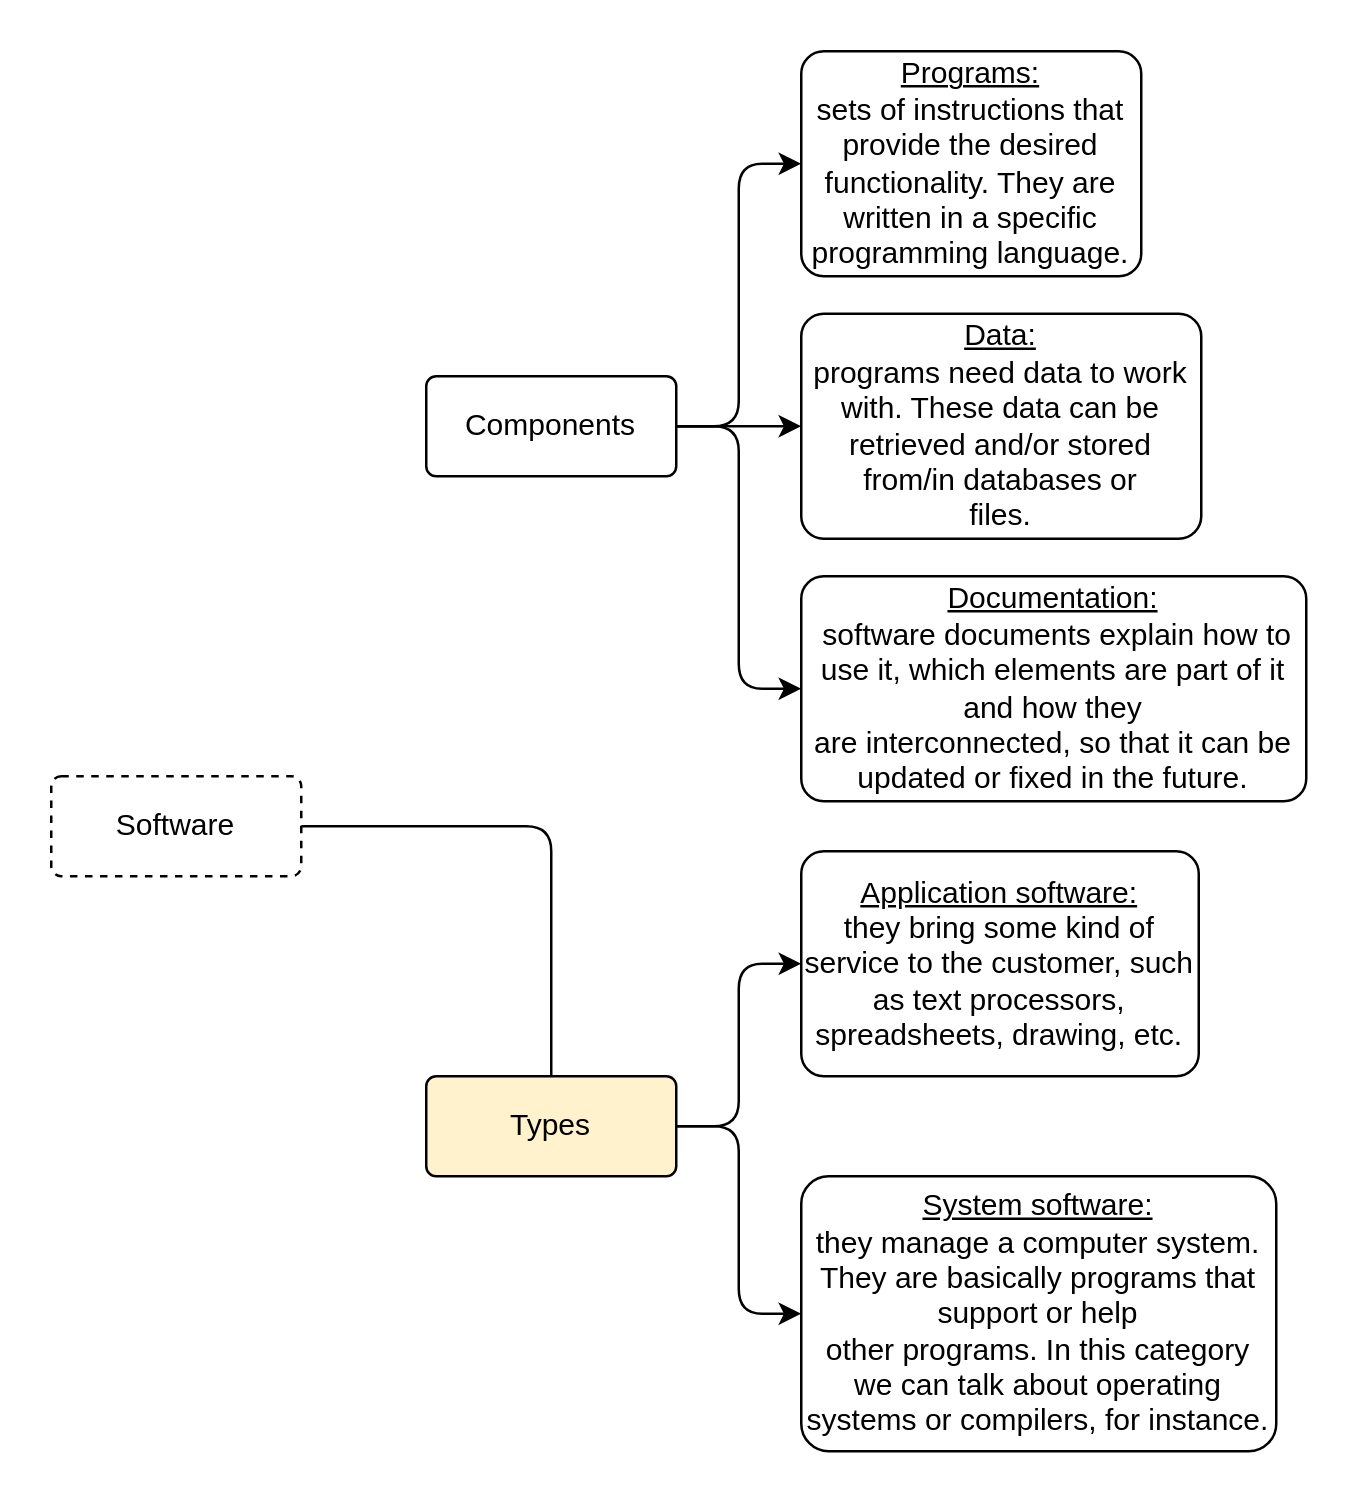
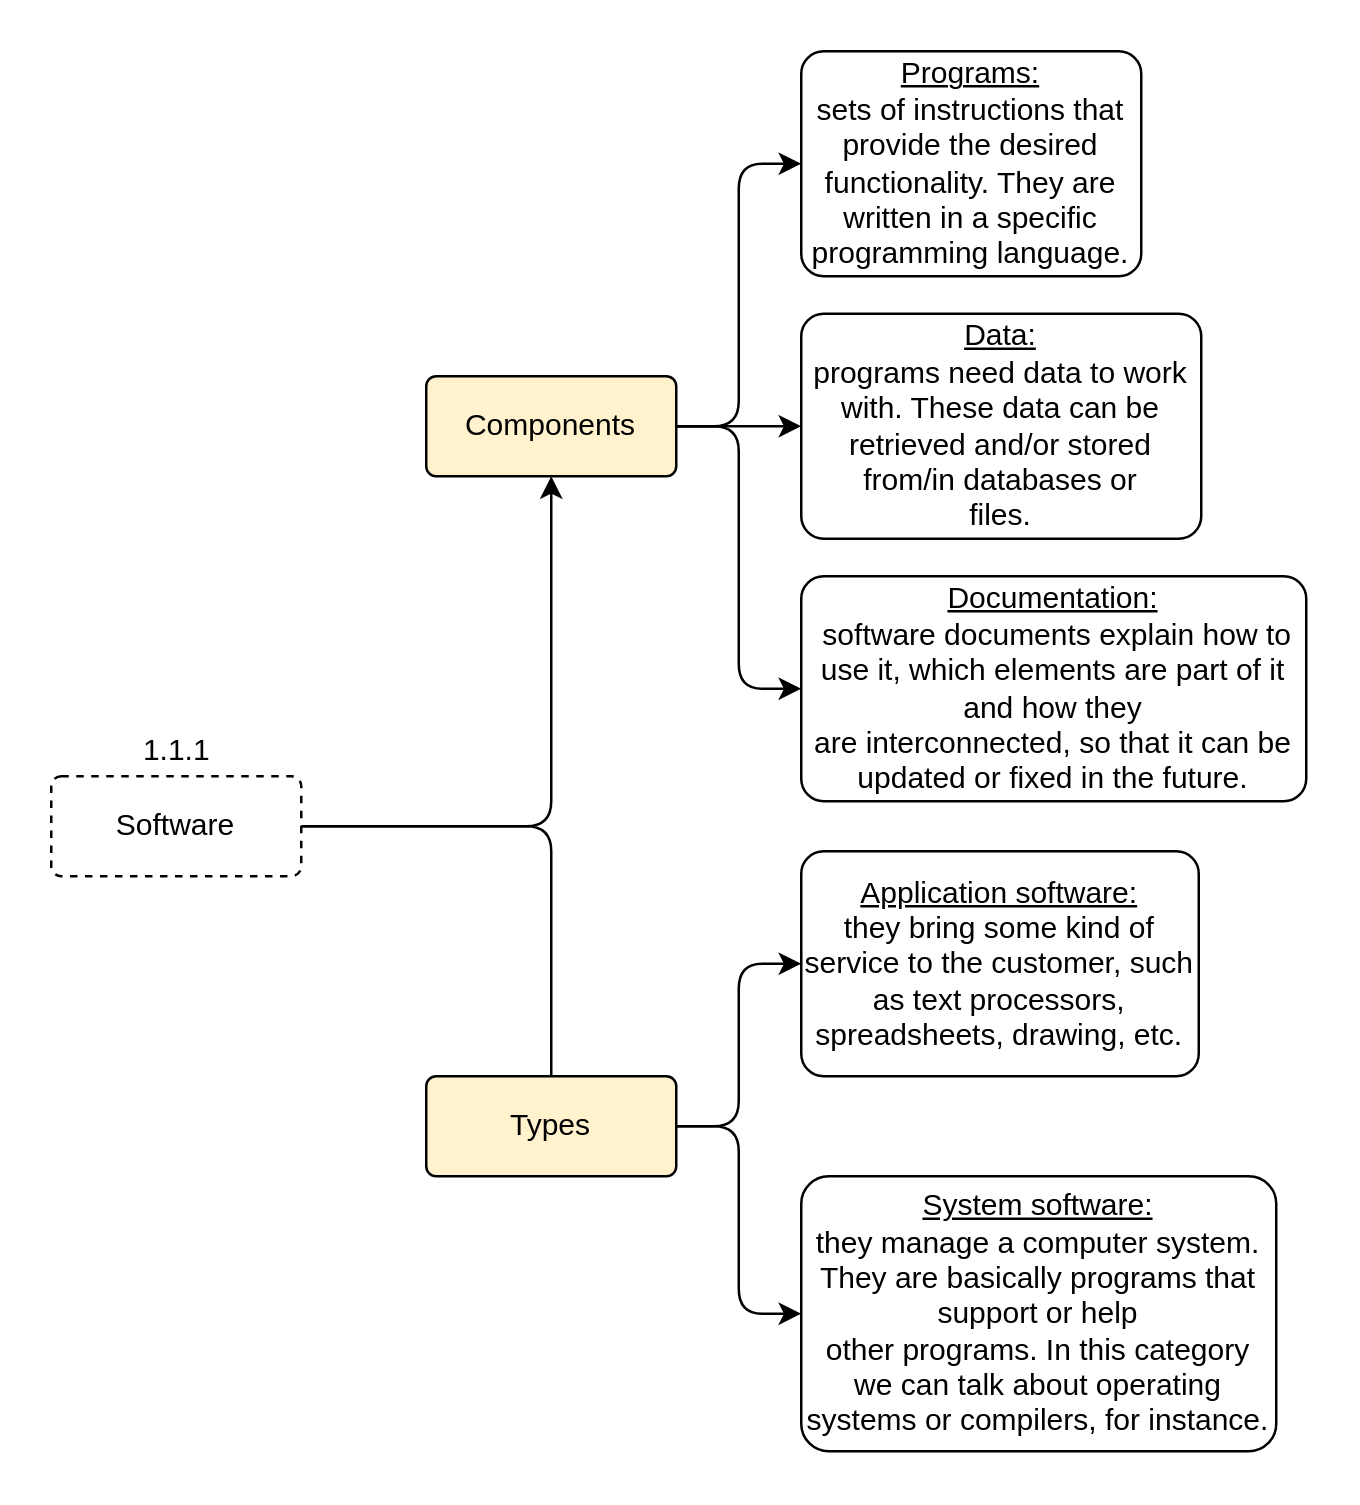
(551, 426) -> (551, 426)
none -> (551, 659)
none -> (176, 751)
